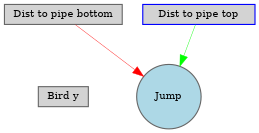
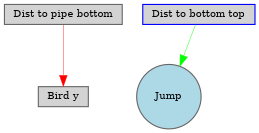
(199, 14) -> (199, 14)
(105, 47) -> (63, 50)
